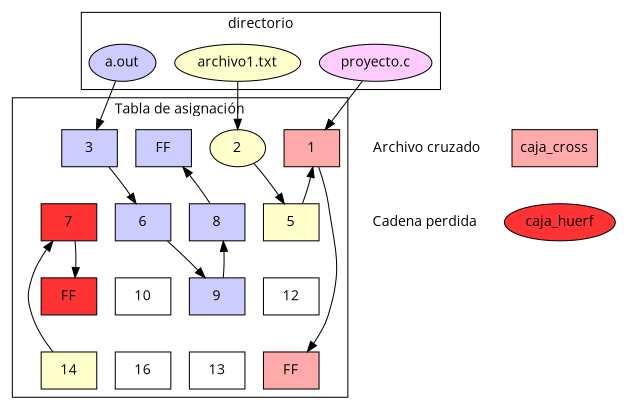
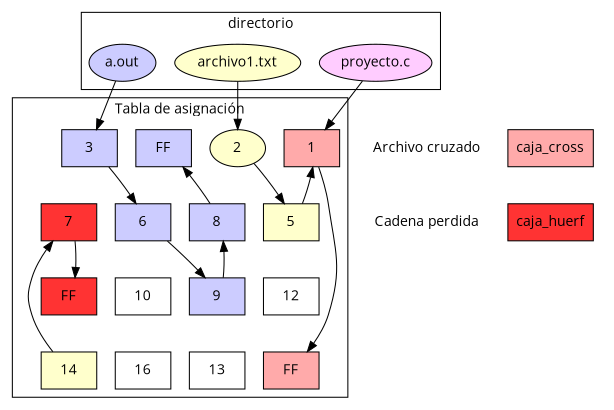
(560, 222) -> (551, 222)
